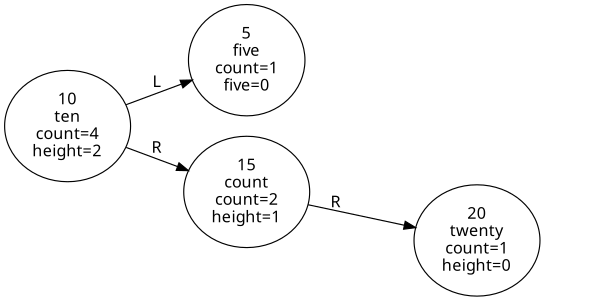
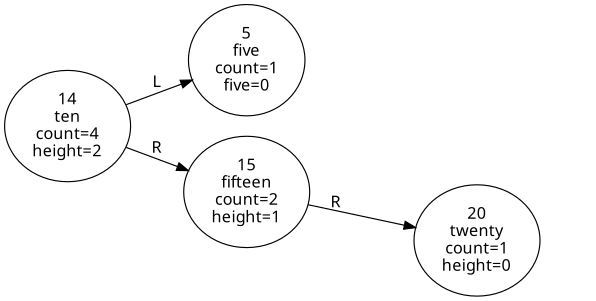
(68, 126) -> (68, 126)
(247, 192) -> (247, 192)
